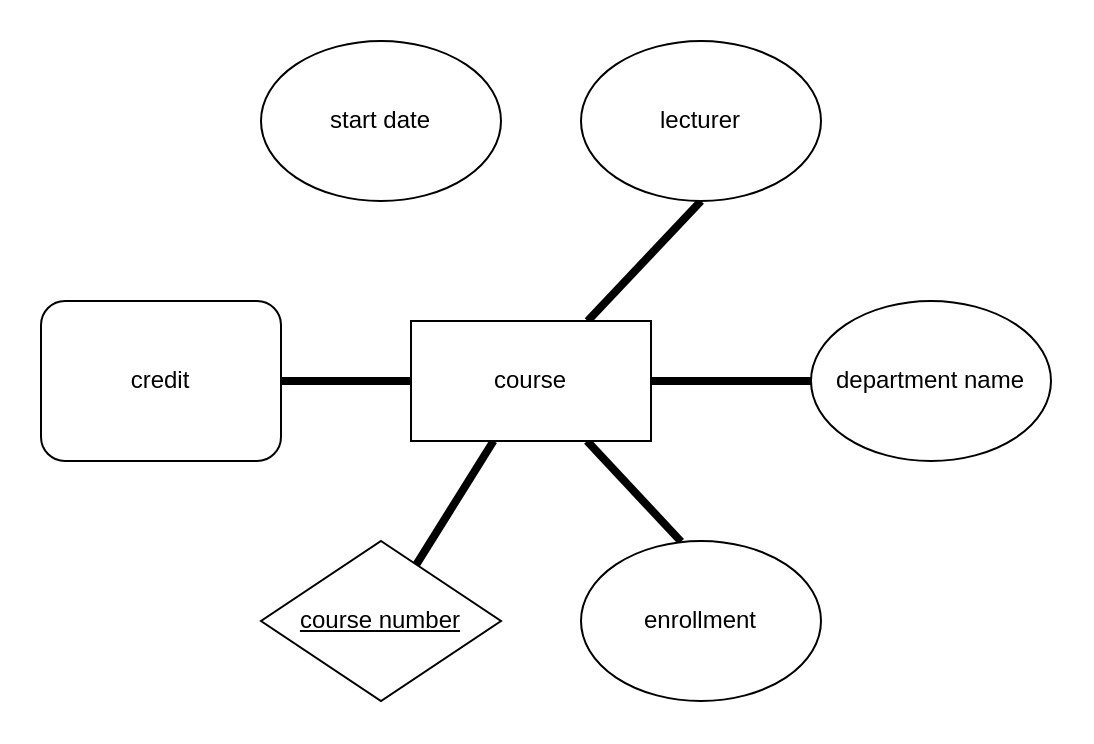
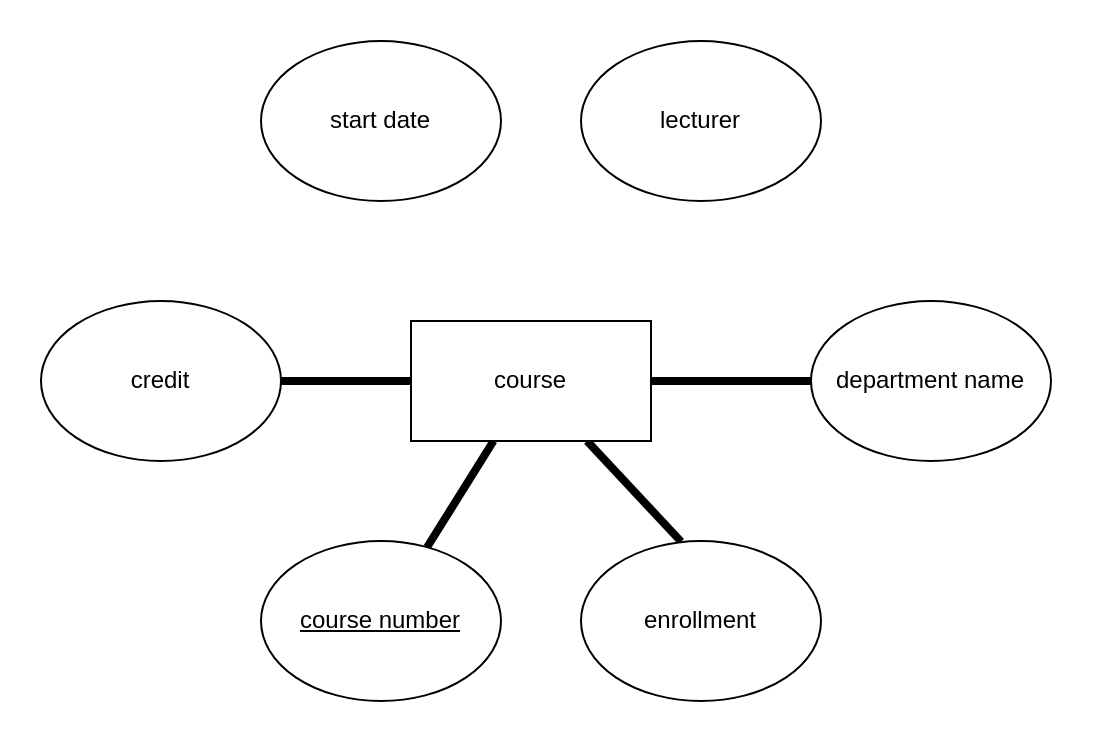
(644, 261) -> none
(161, 381) -> (161, 381)
(381, 621) -> (381, 621)
